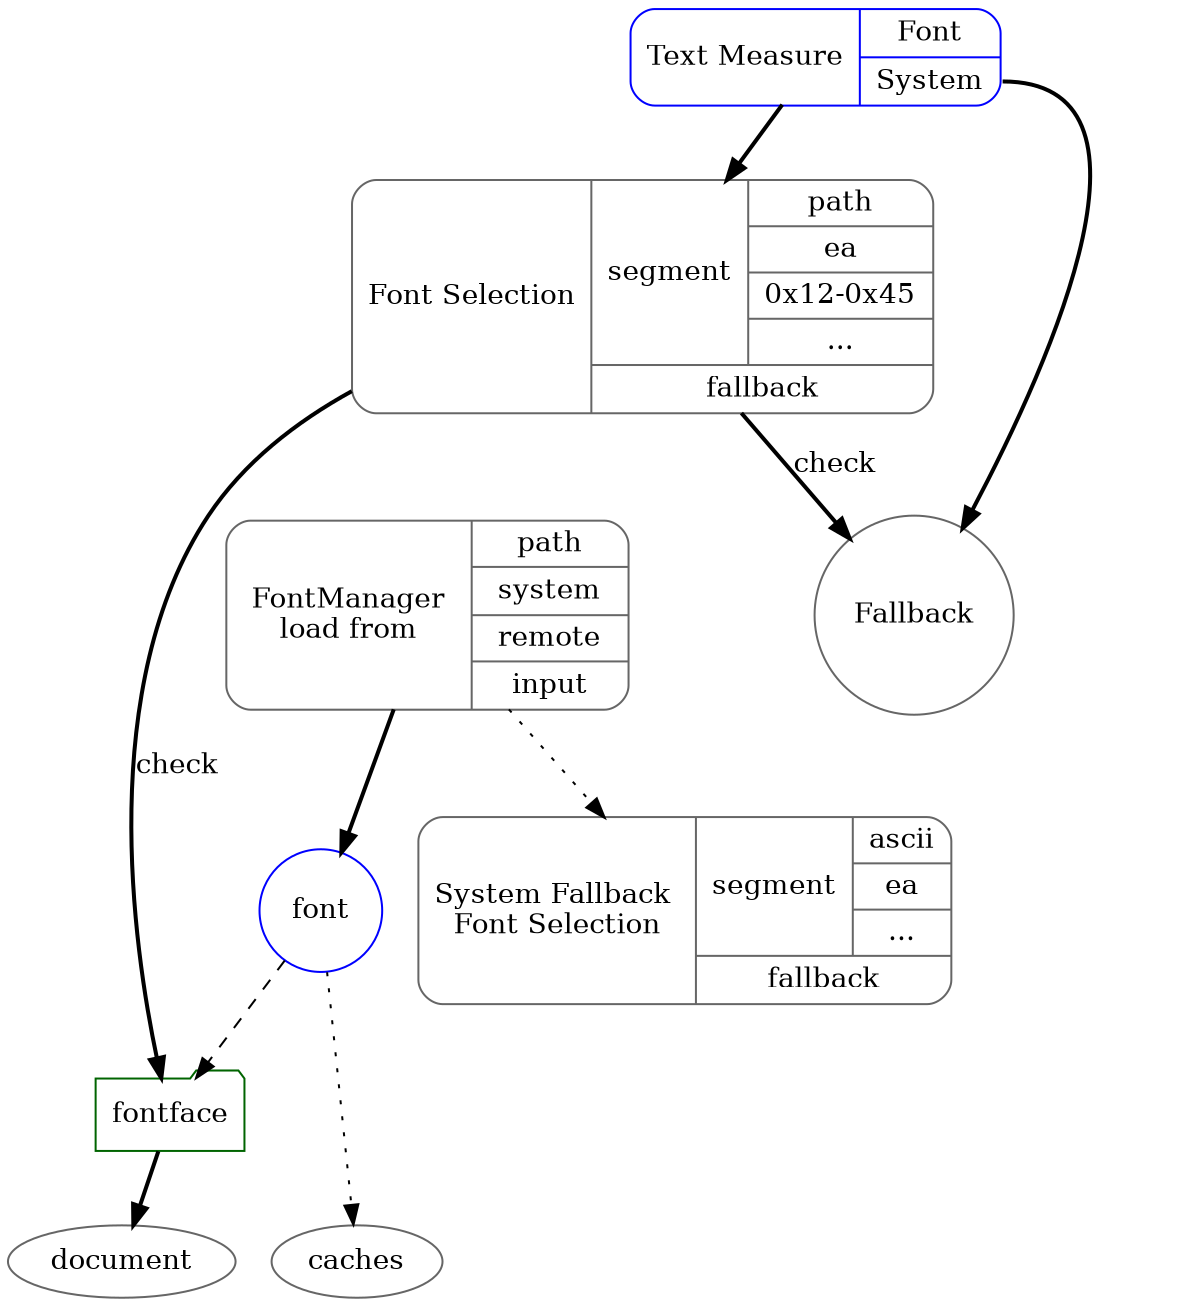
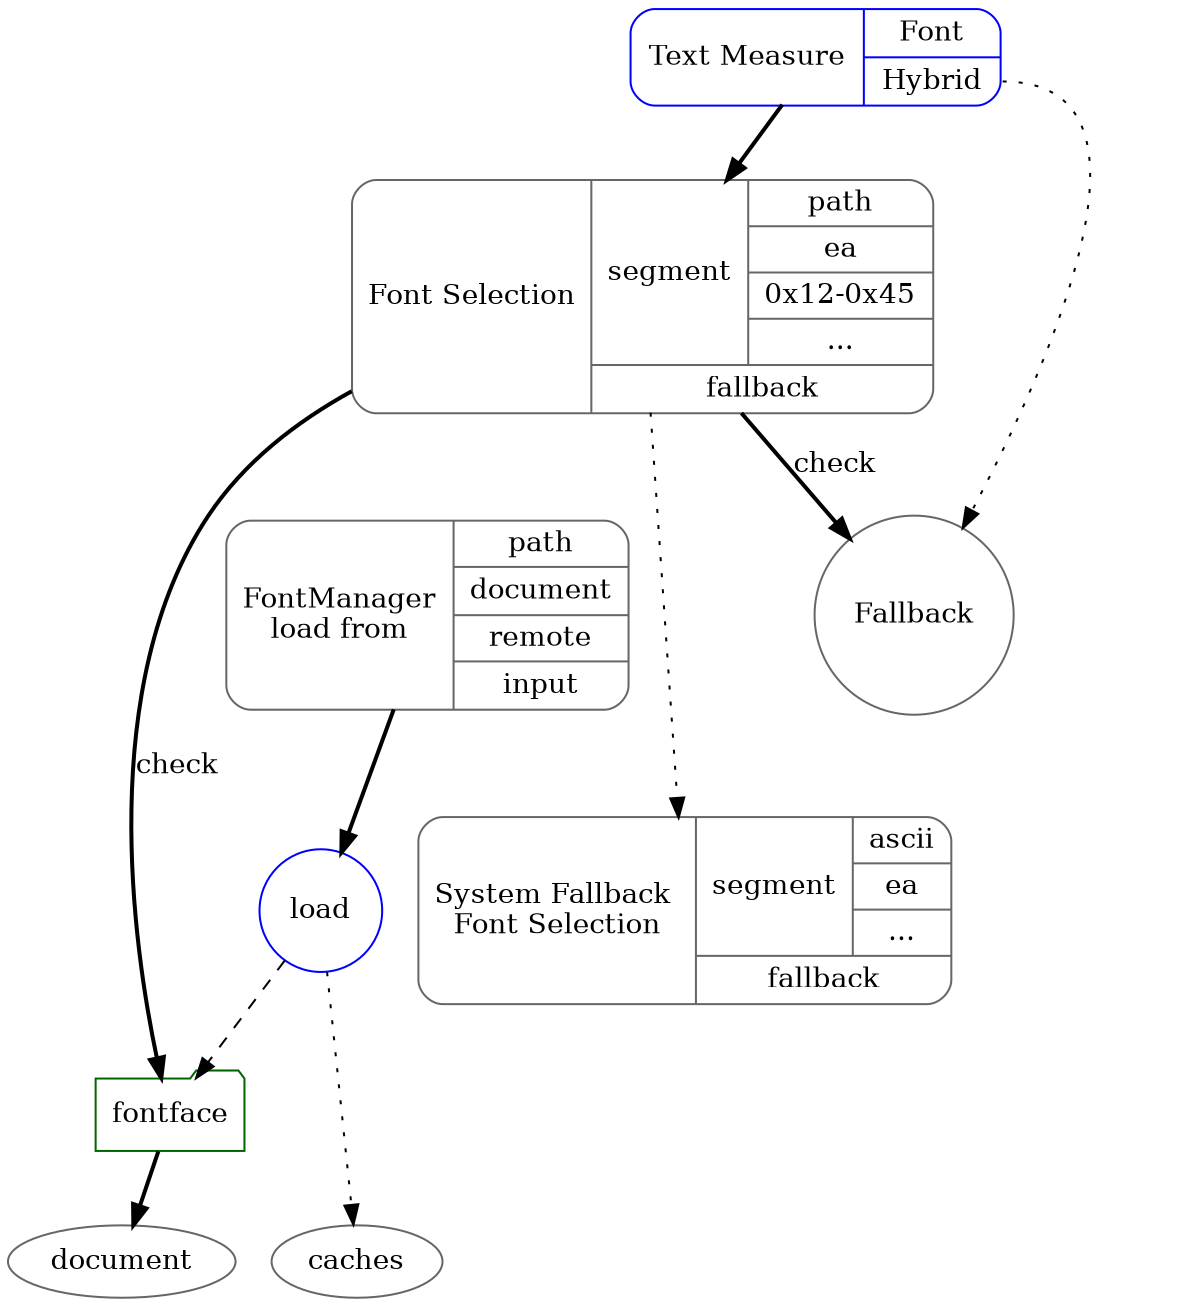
(930, 80) -> (932, 80)
(1071, 279) -> (1071, 279)
(550, 590) -> (541, 590)
(550, 756) -> (664, 605)
(321, 911) -> (321, 911)
